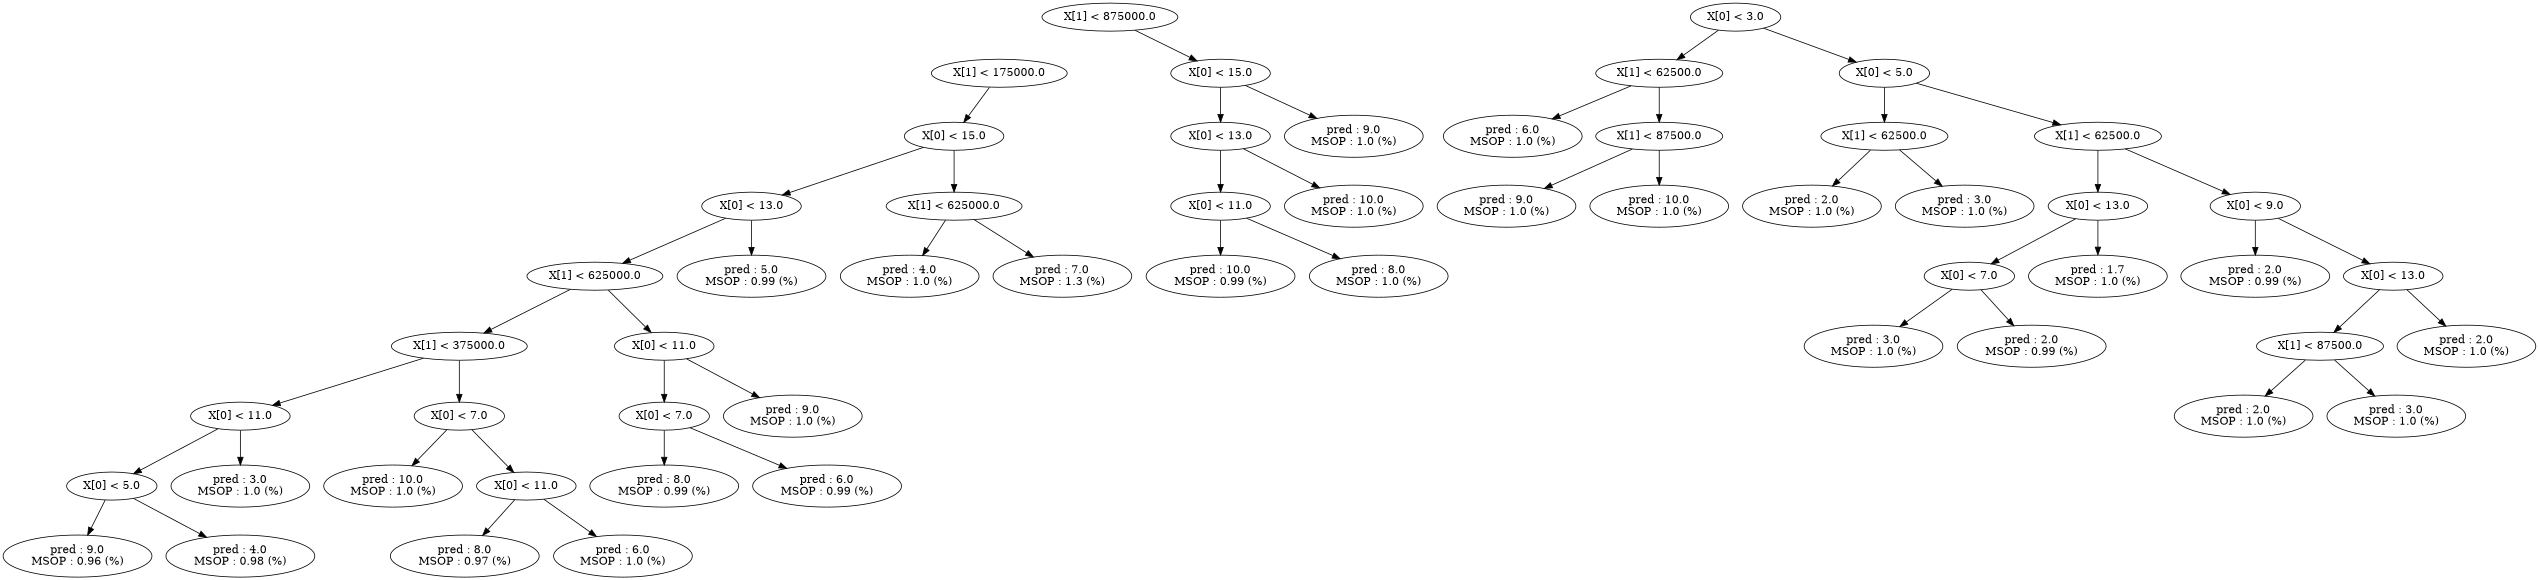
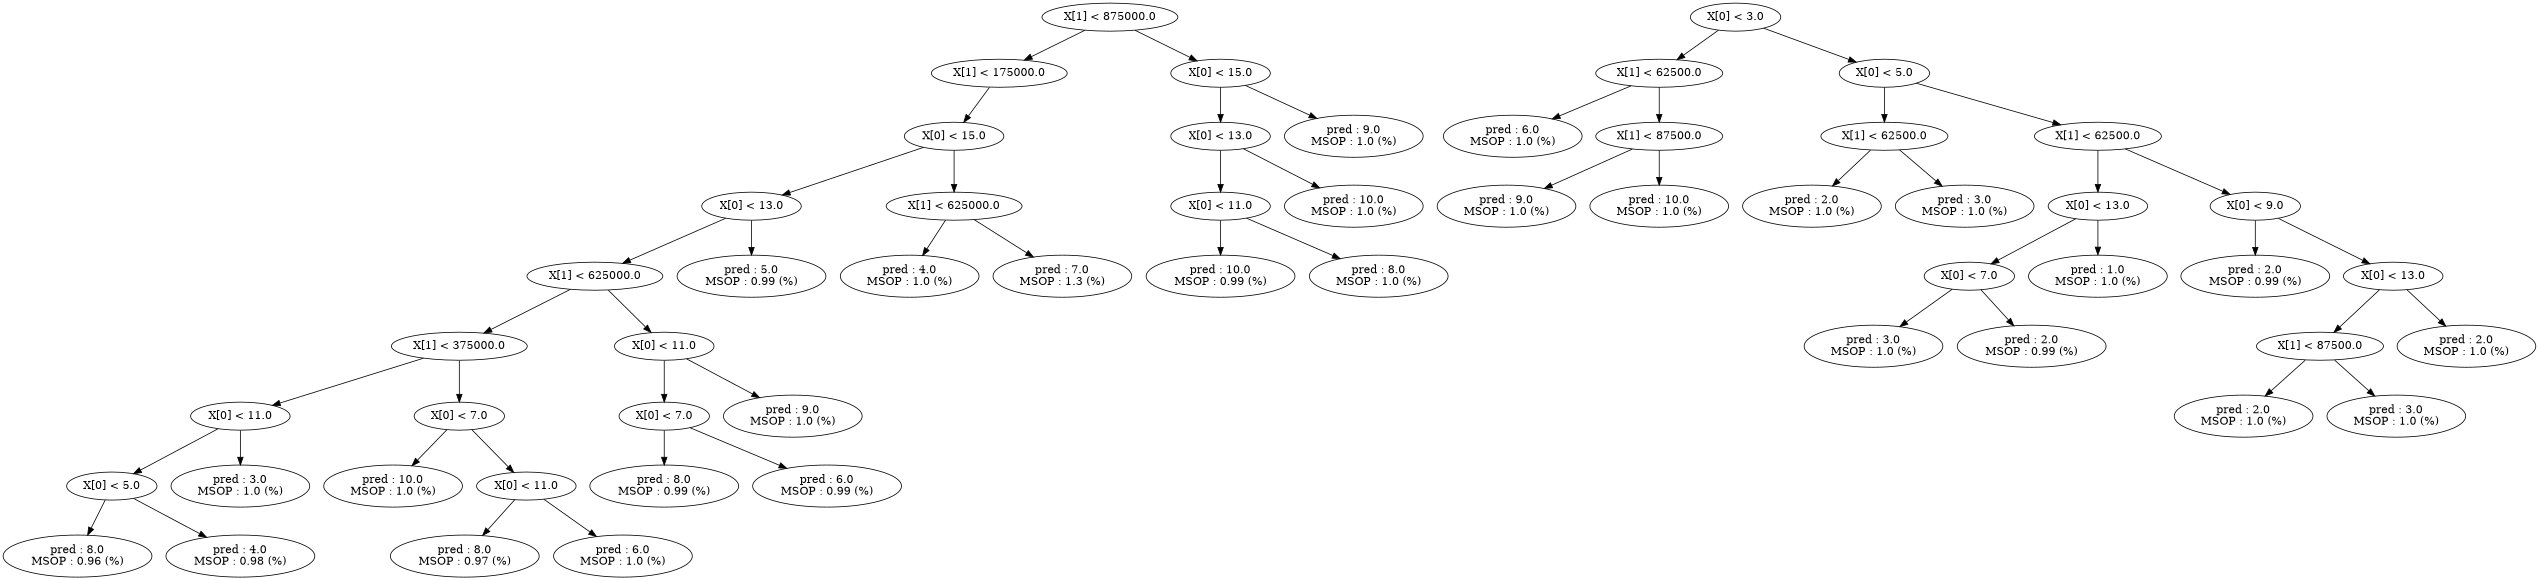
none -> (1058, 43)
(2098, 276) -> (2098, 276)
(78, 556) -> (78, 556)
